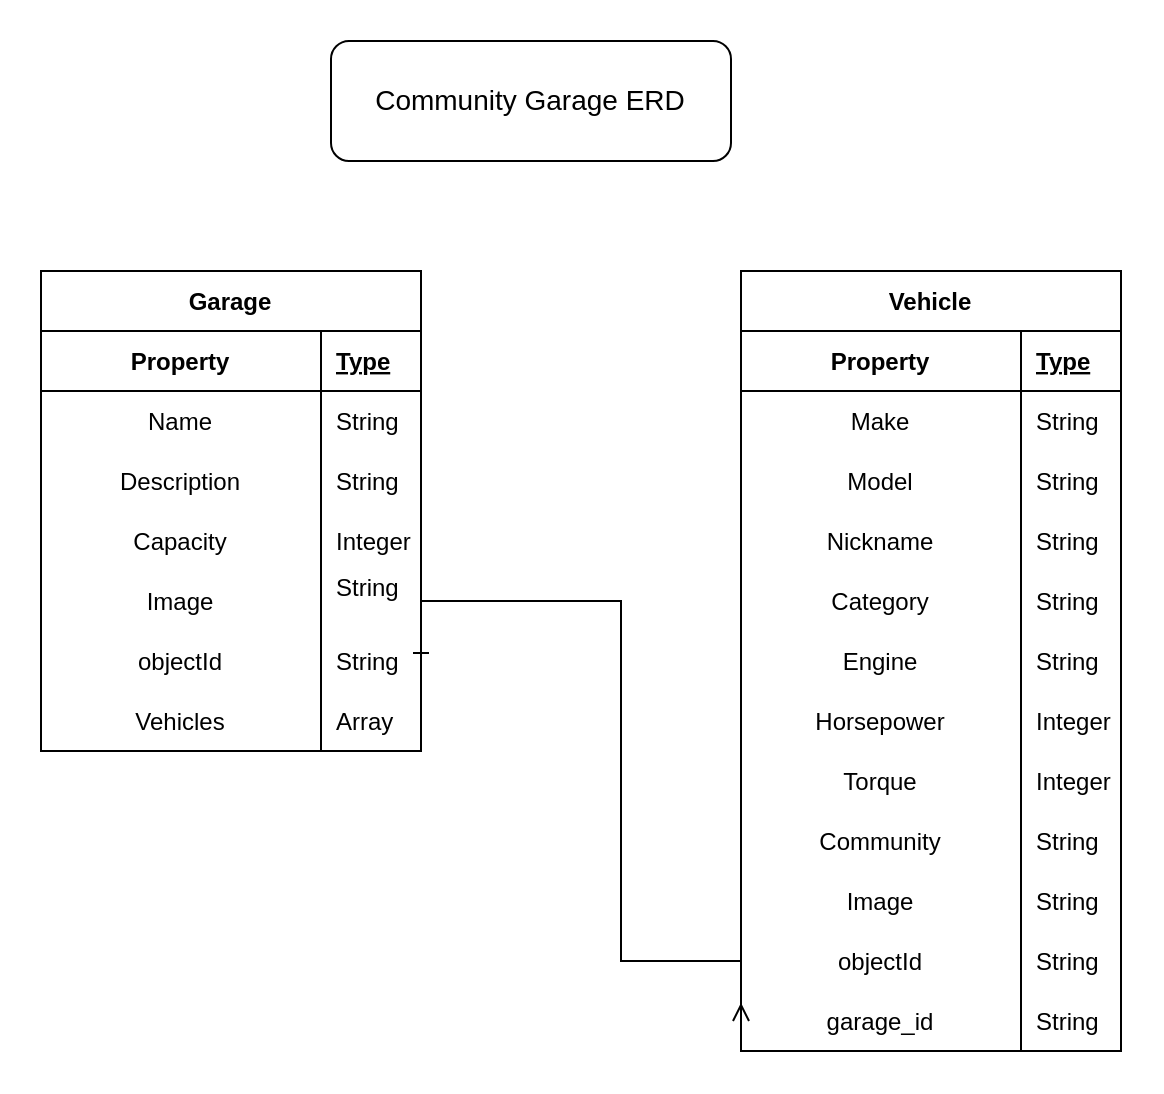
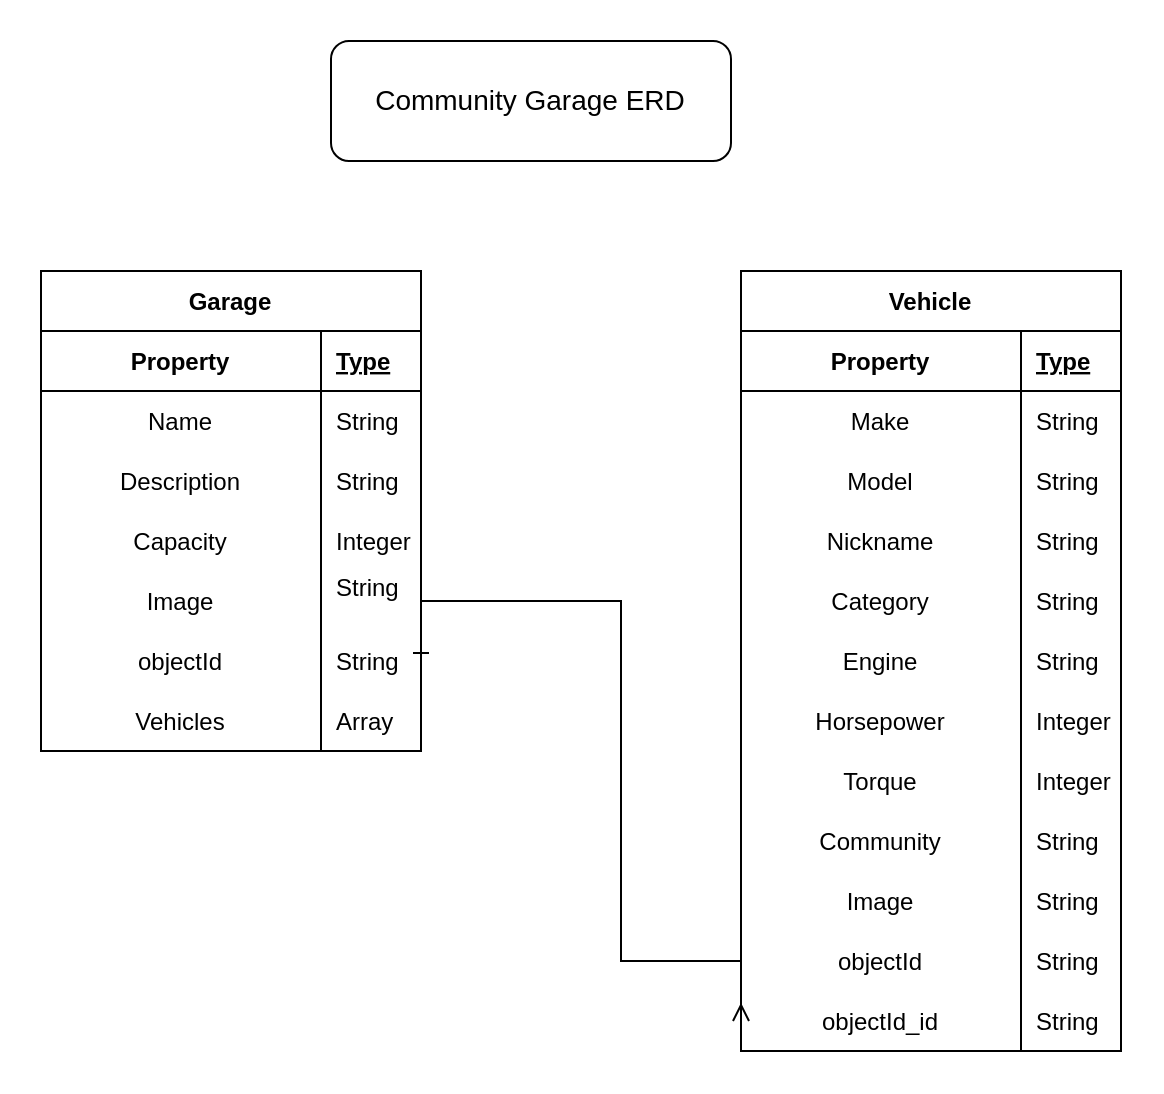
(880, 1022) -> (880, 1022)
